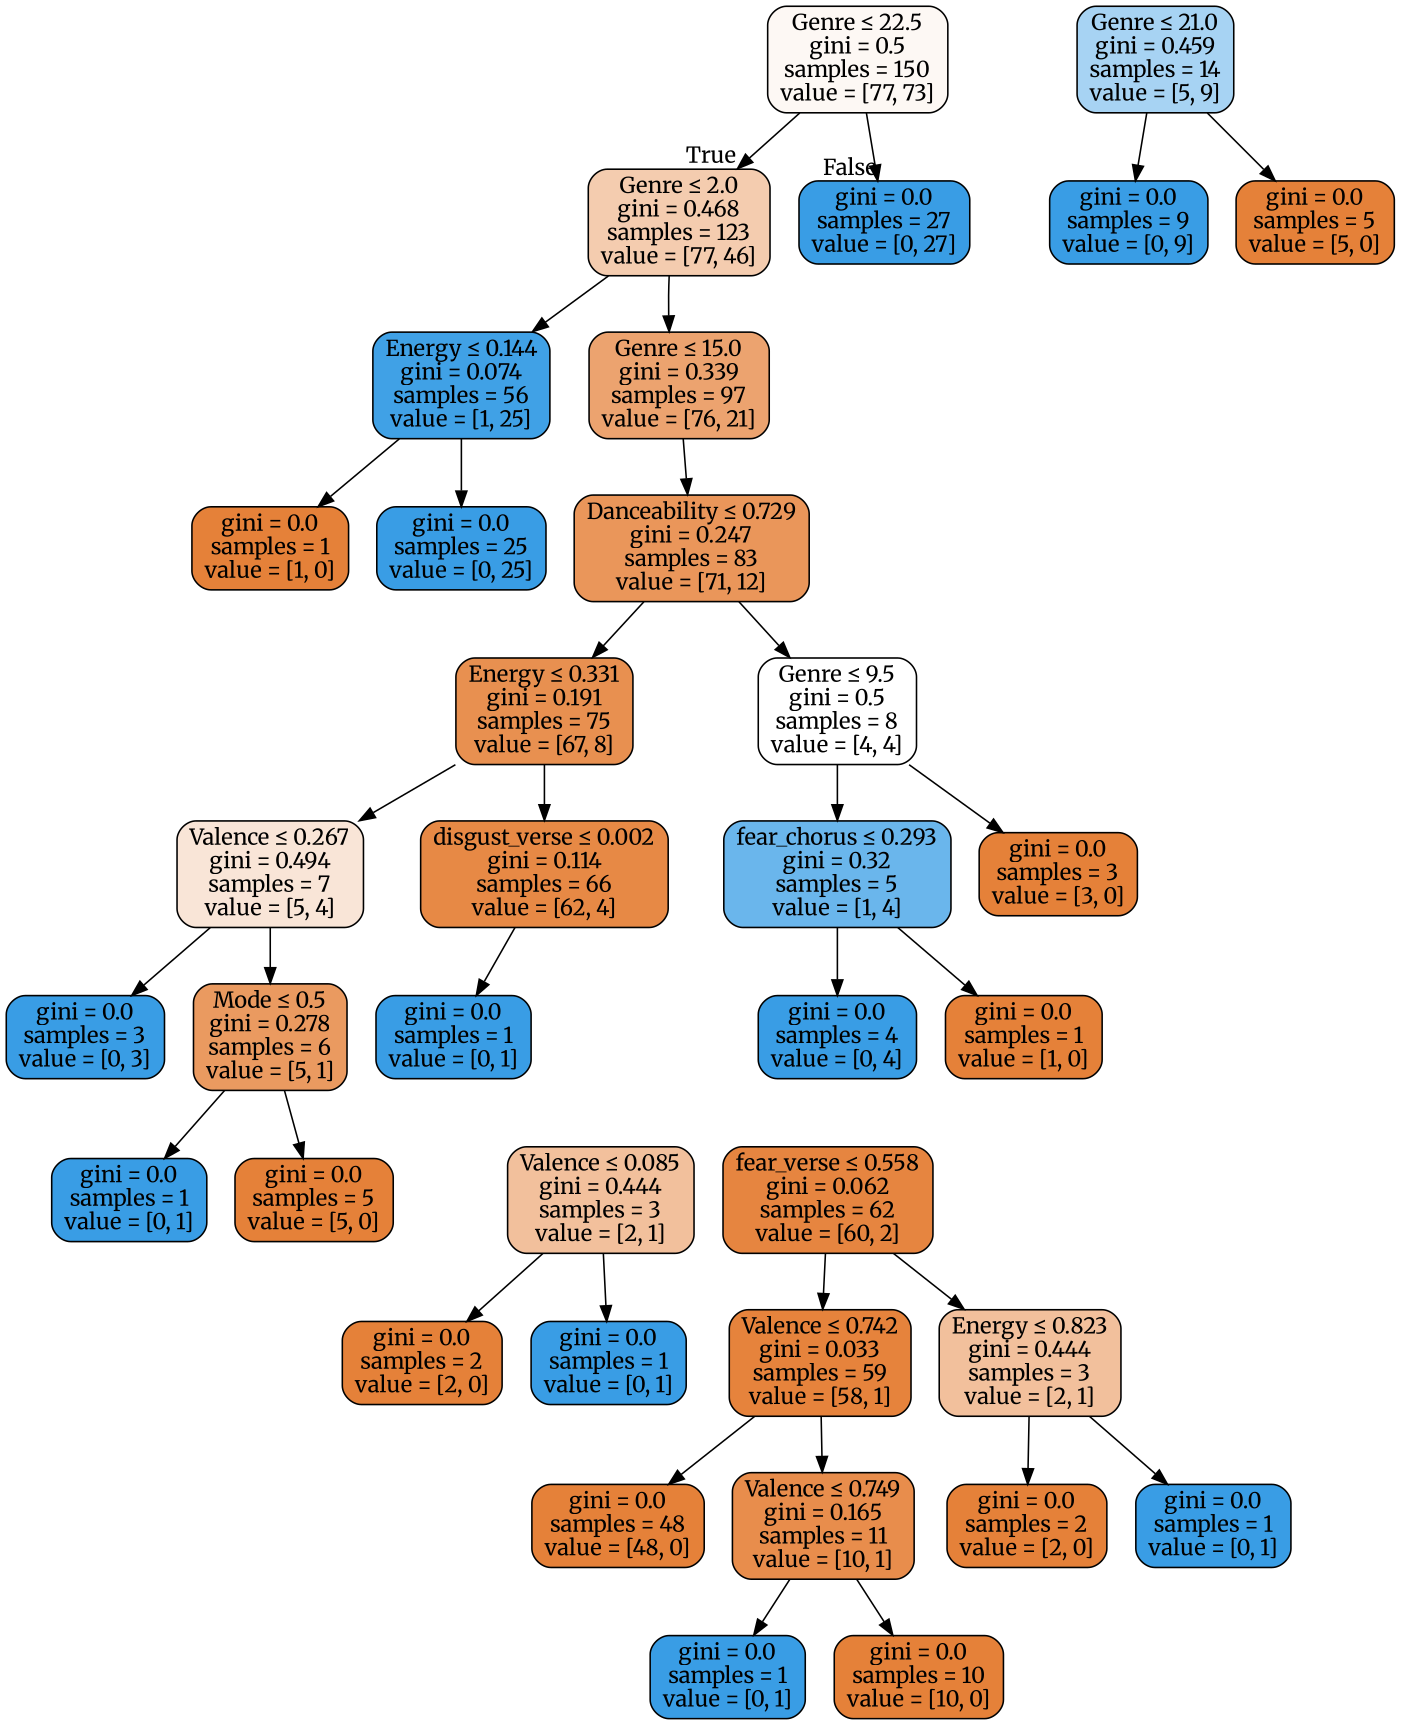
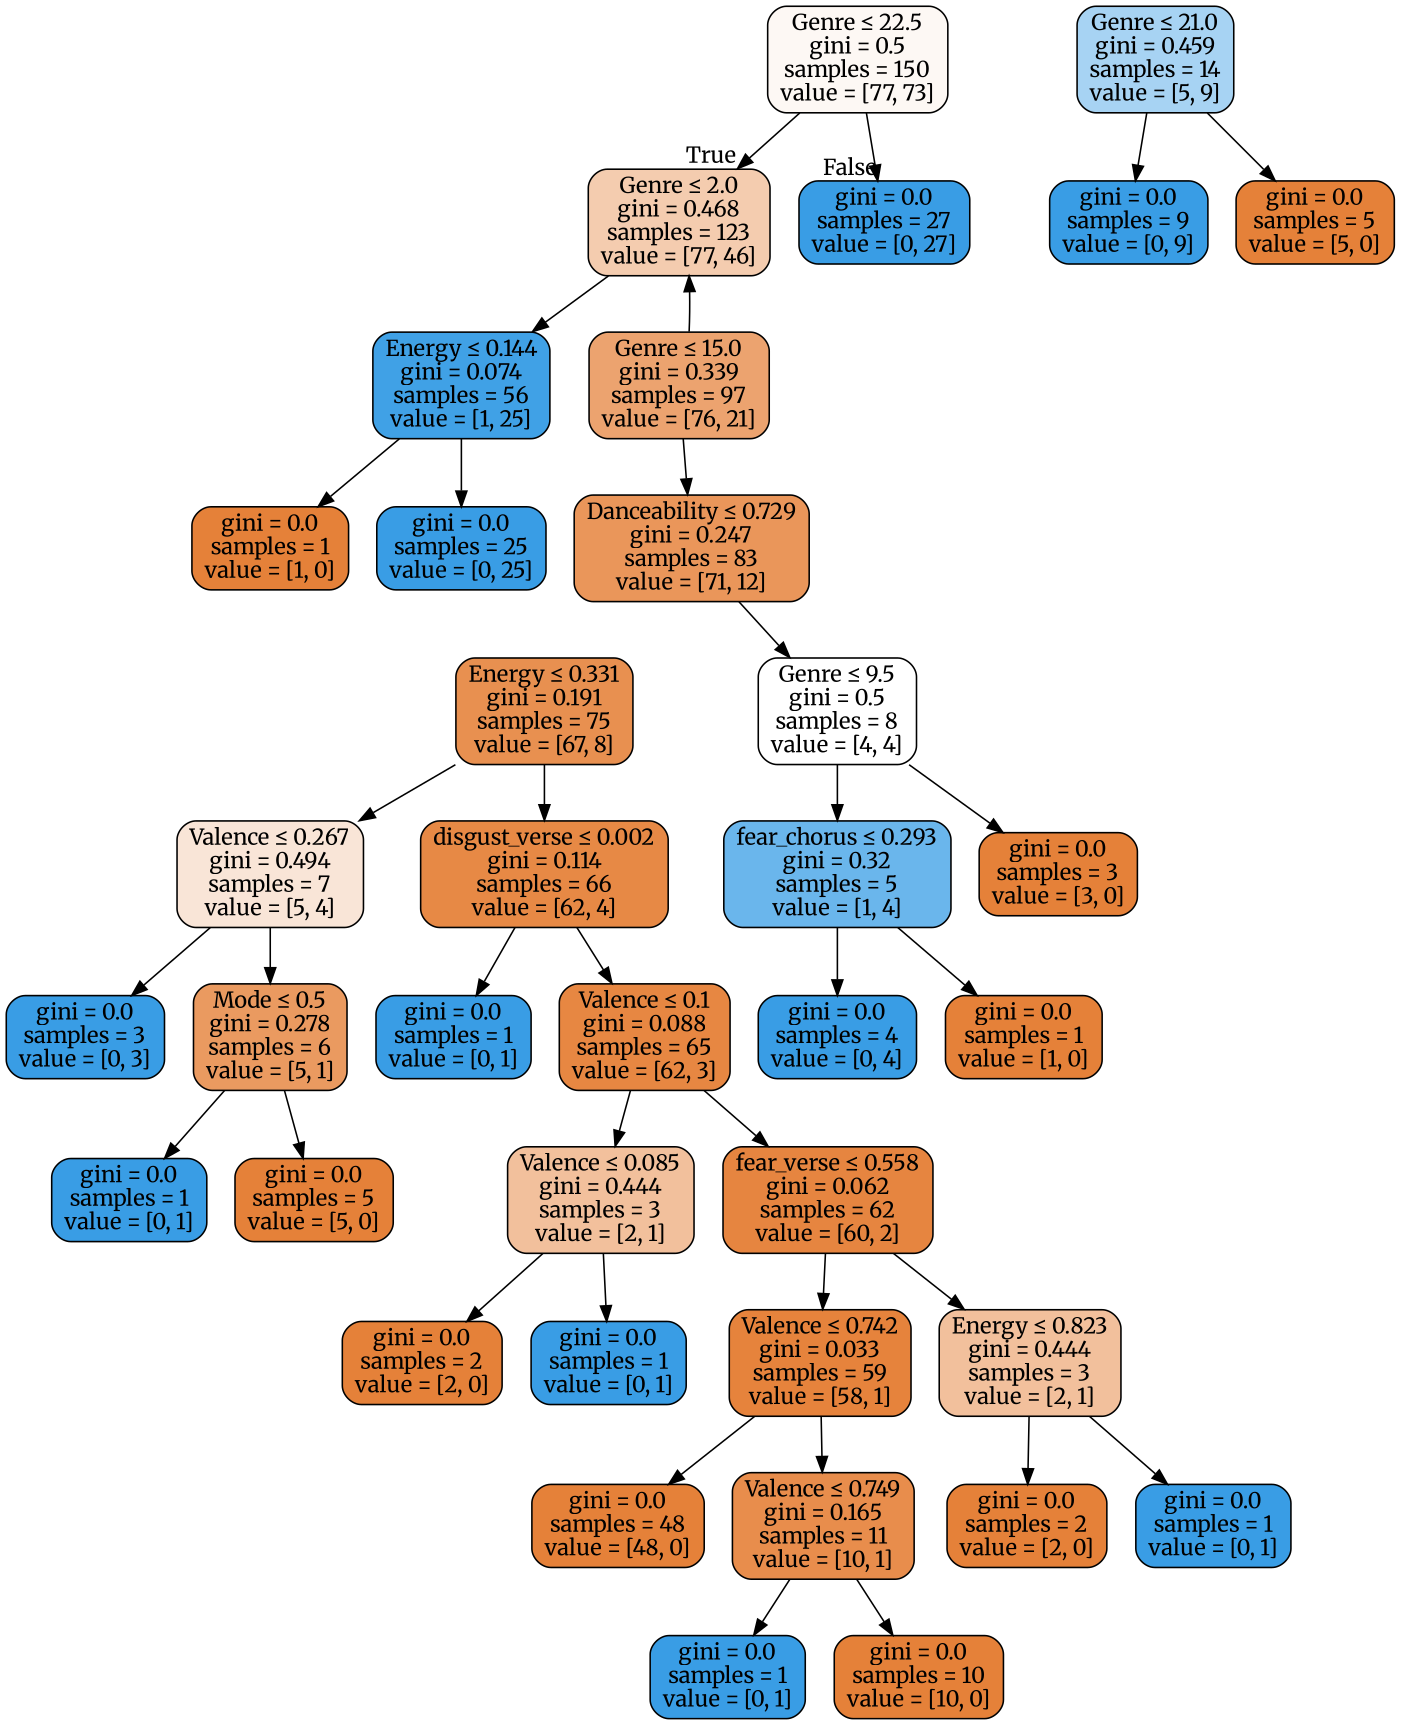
(669, 296) -> (690, 312)
(624, 624) -> none
none -> (645, 1037)
